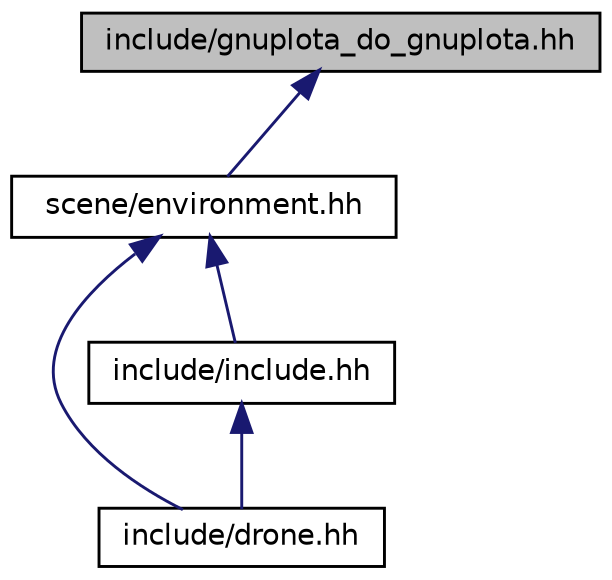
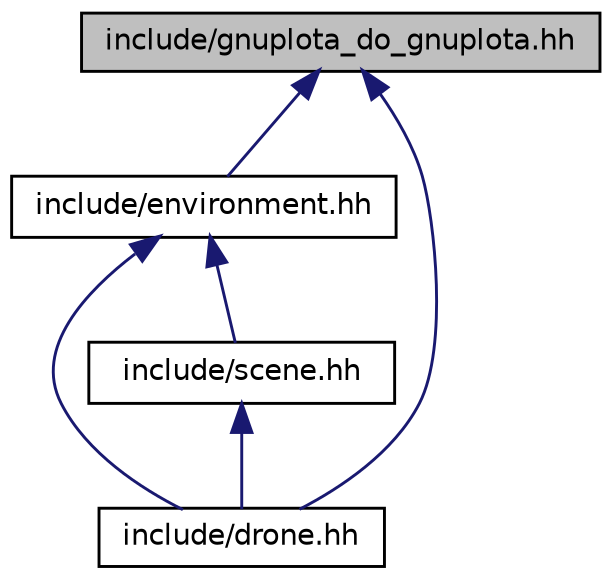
(204, 207) -> (204, 207)
none -> (436, 325)
(242, 373) -> (242, 373)
